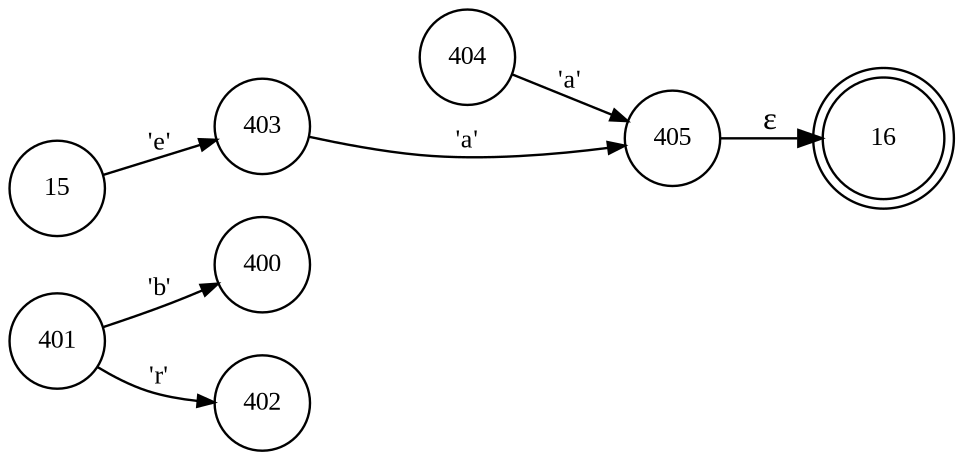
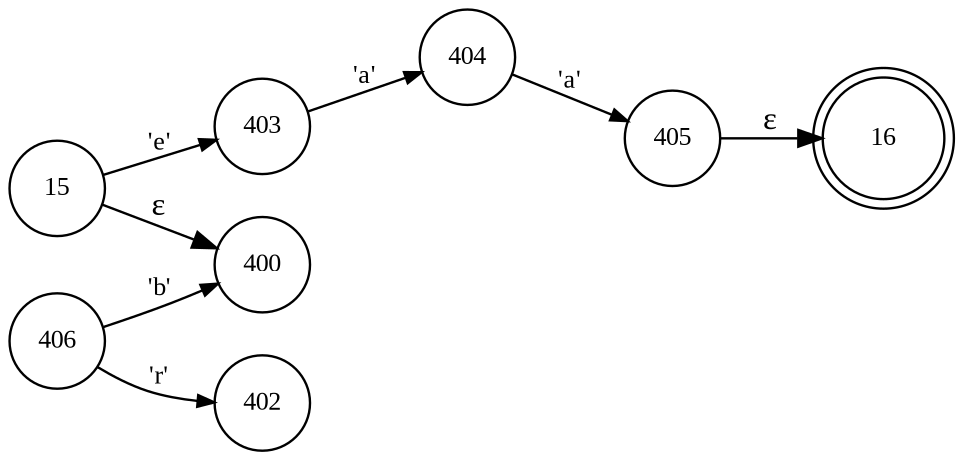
(458, 157) -> (357, 95)
none -> (148, 222)
(57, 341) -> (57, 341)
